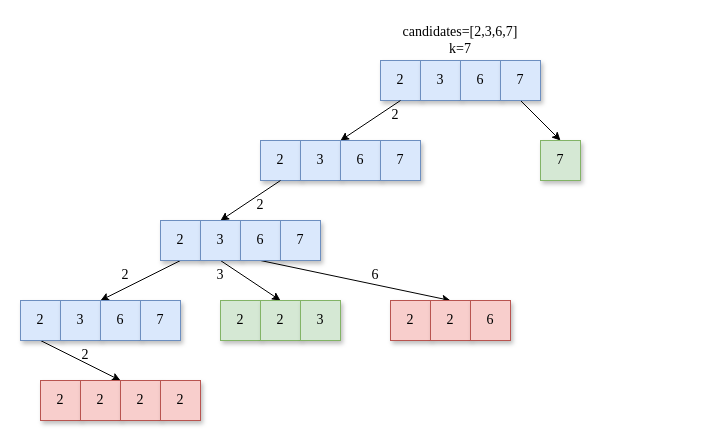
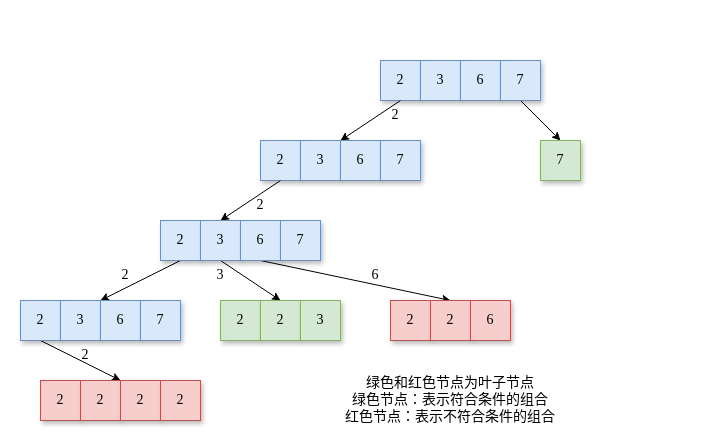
(461, 41) -> none
none -> (451, 401)
